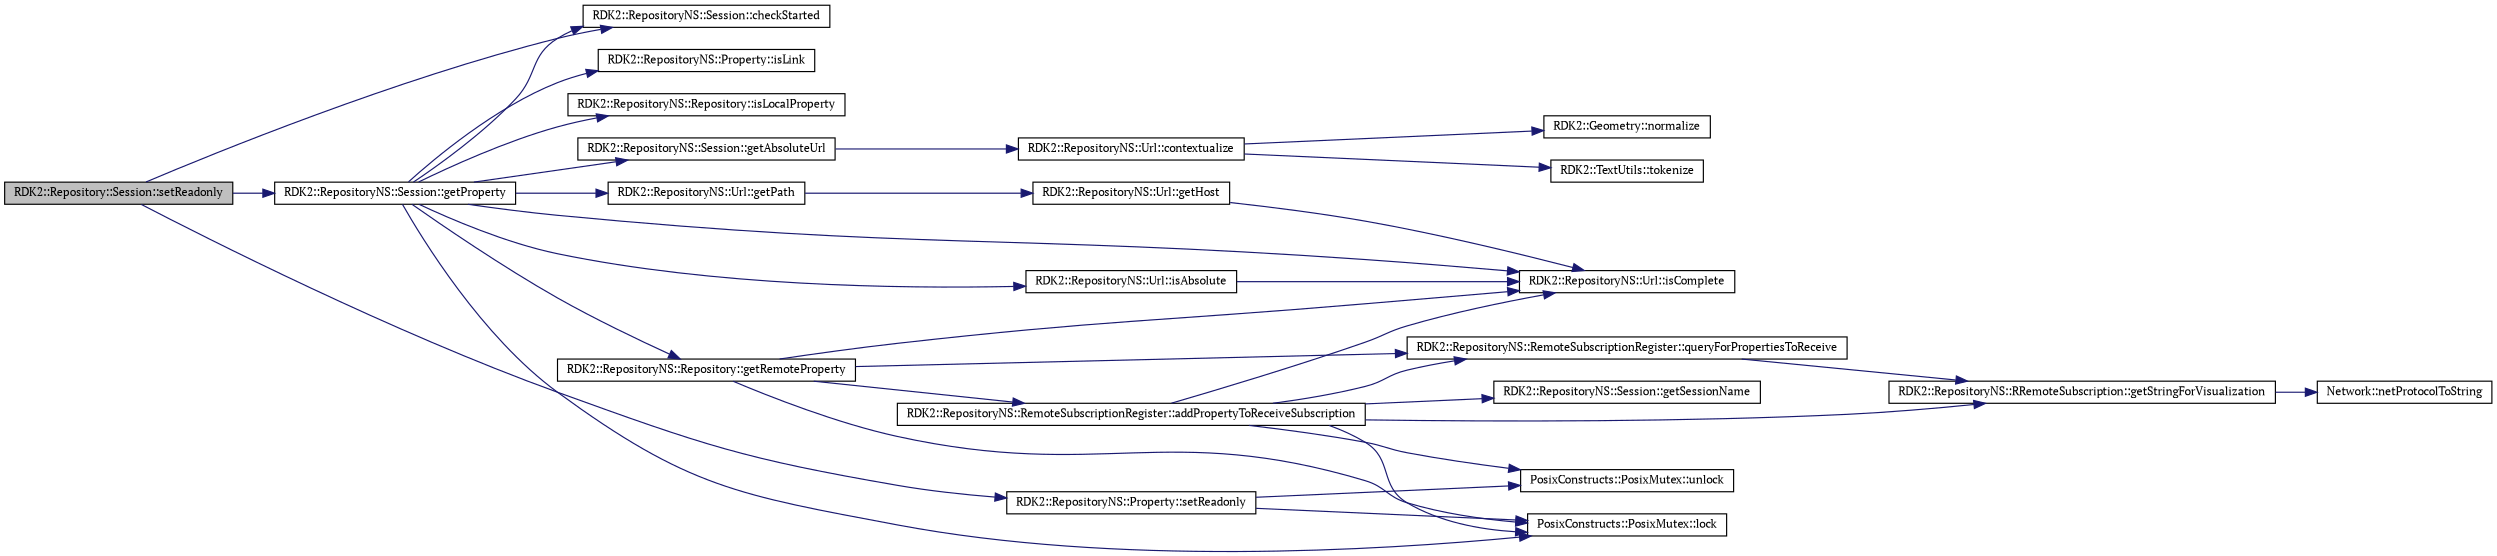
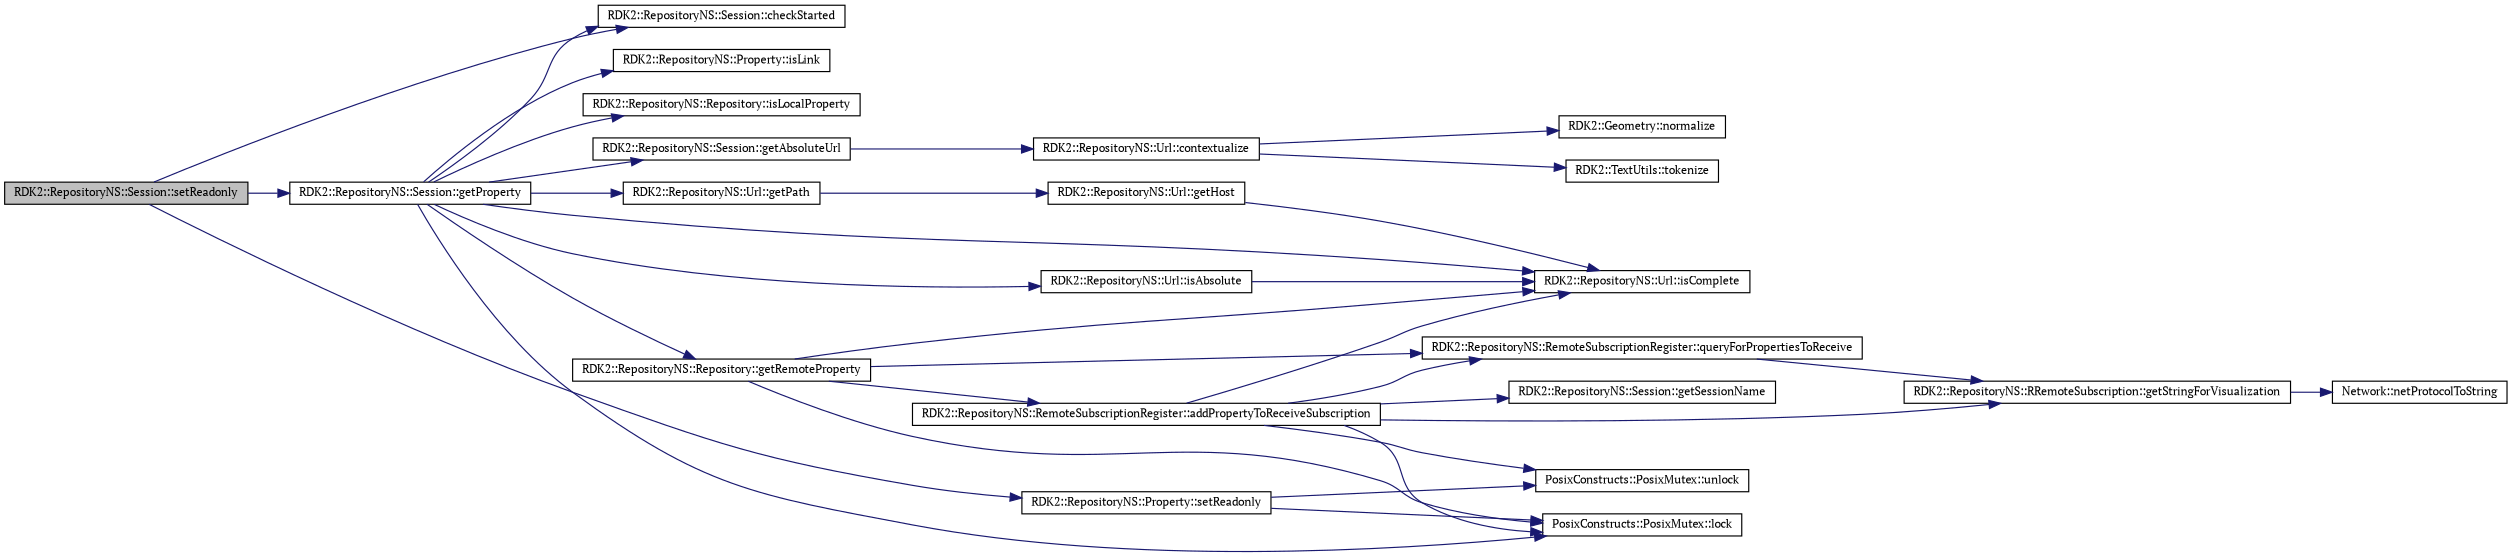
(119, 193) -> (126, 193)
